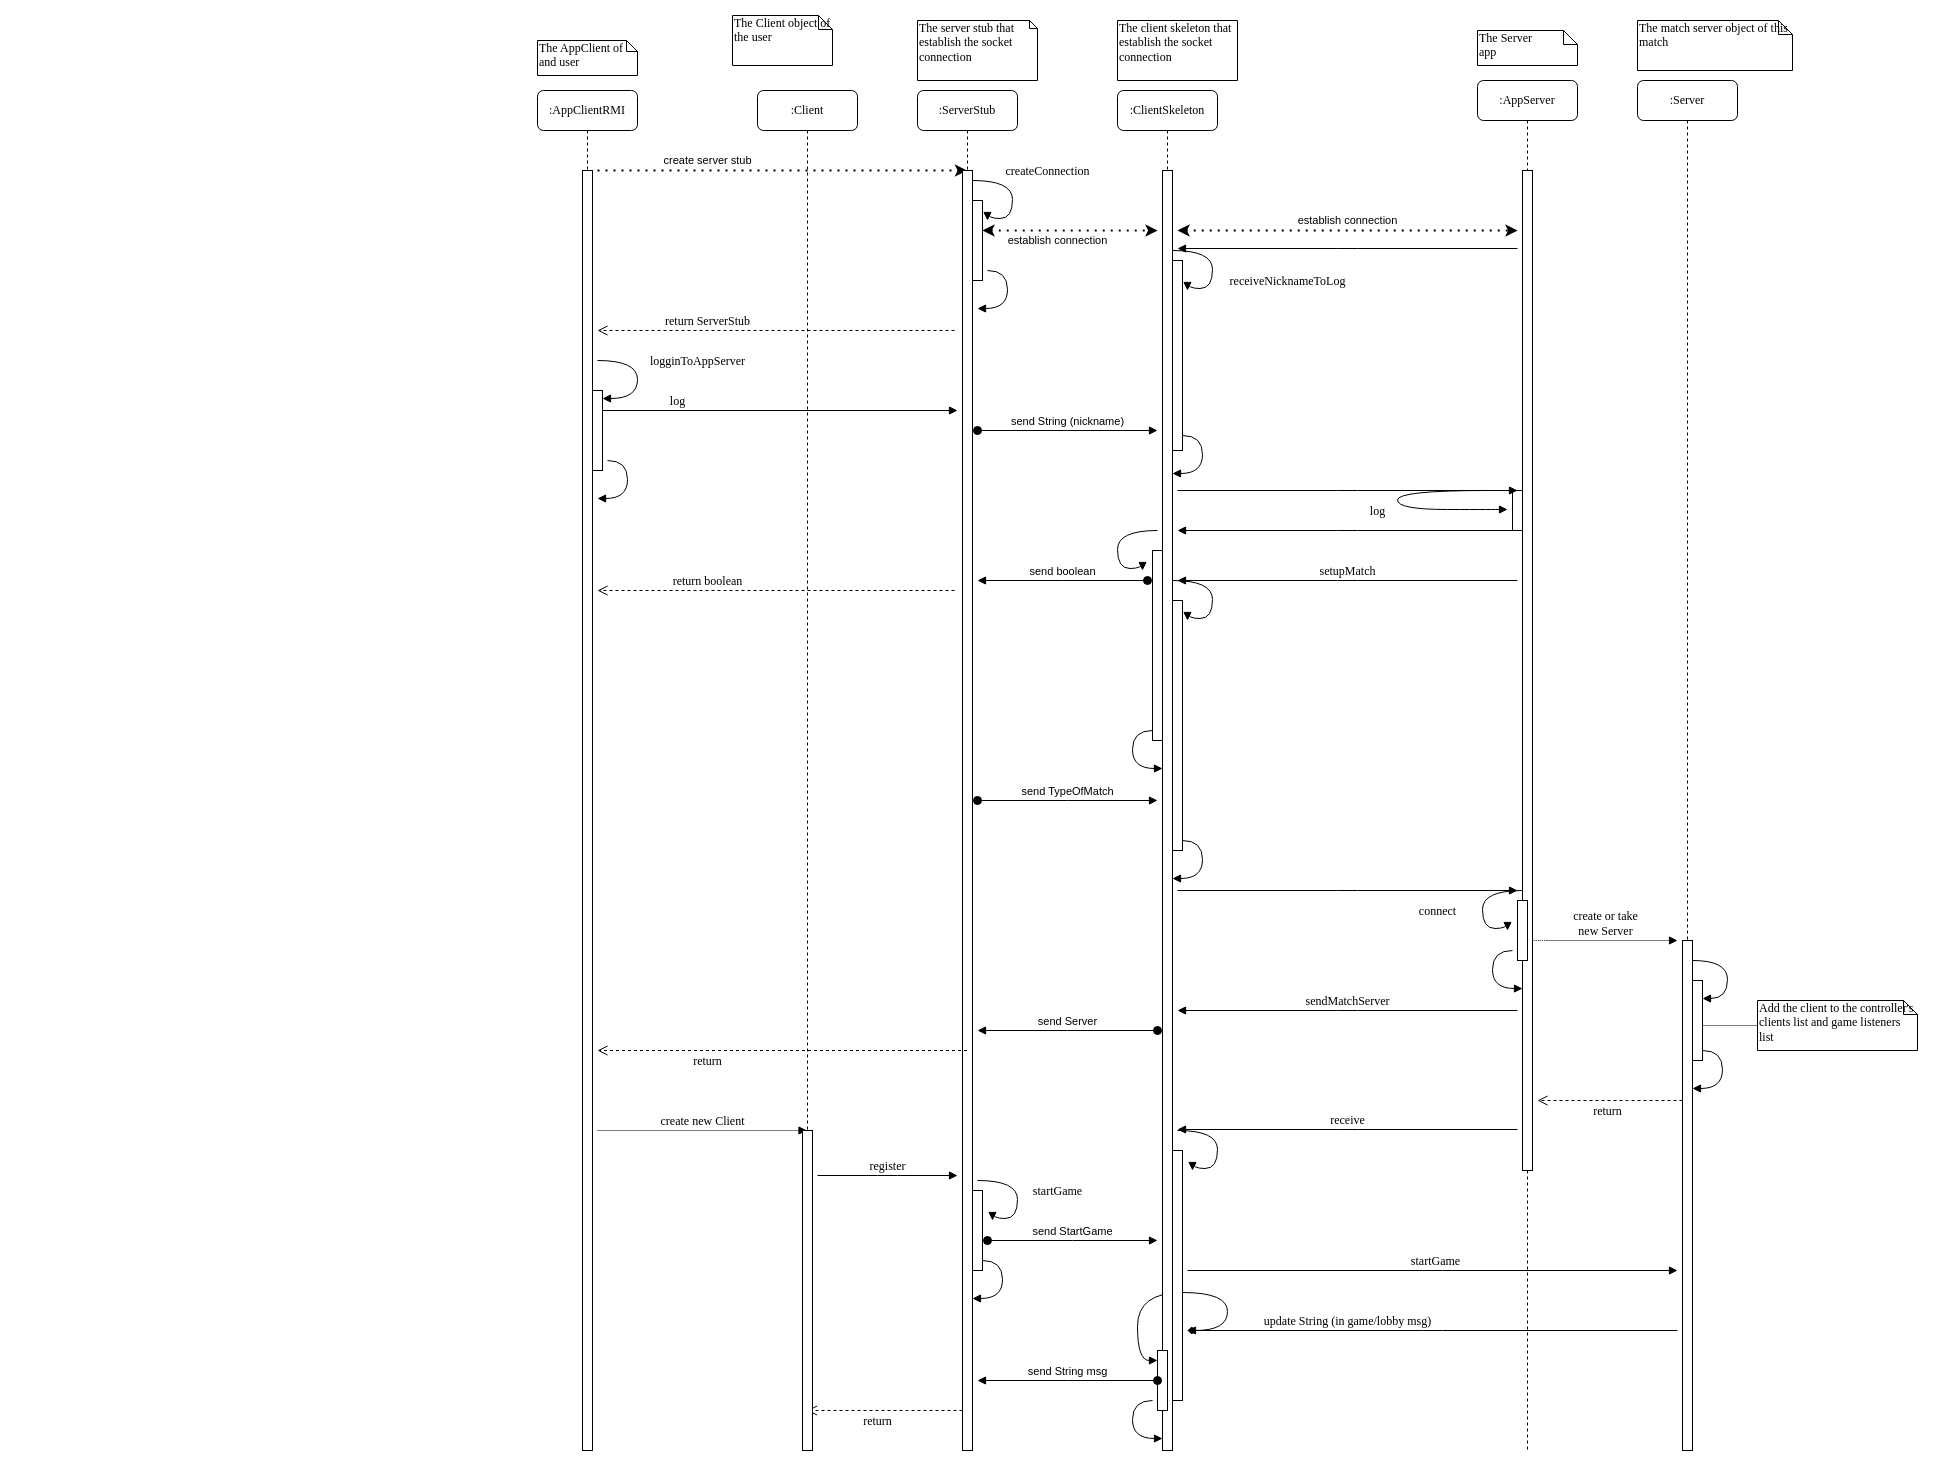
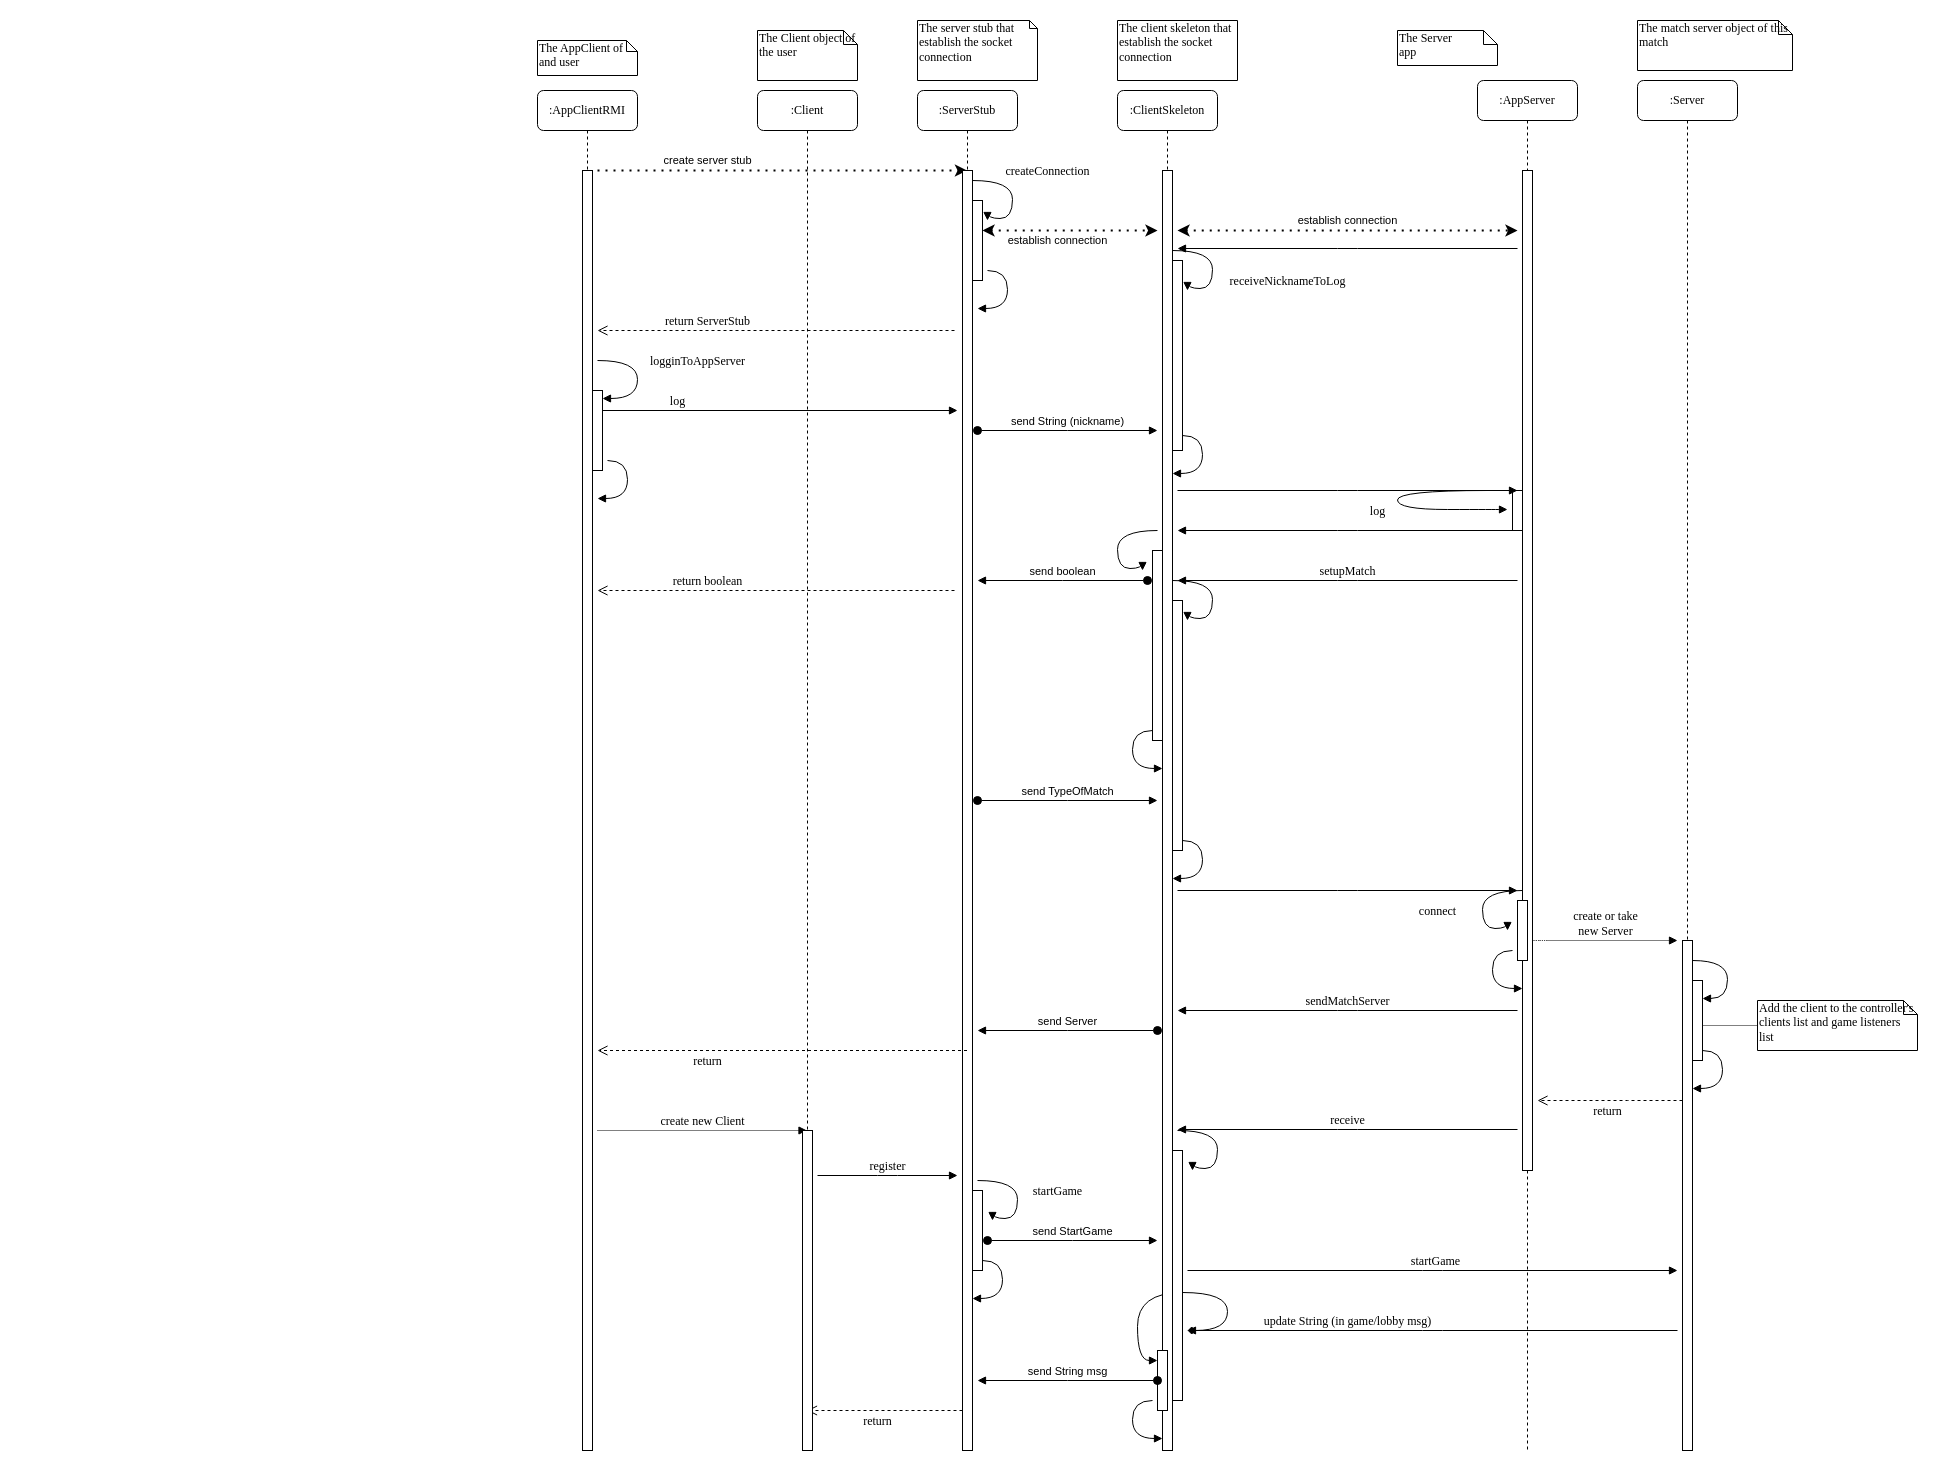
(783, 41) -> (808, 56)
(1528, 48) -> (1448, 48)
